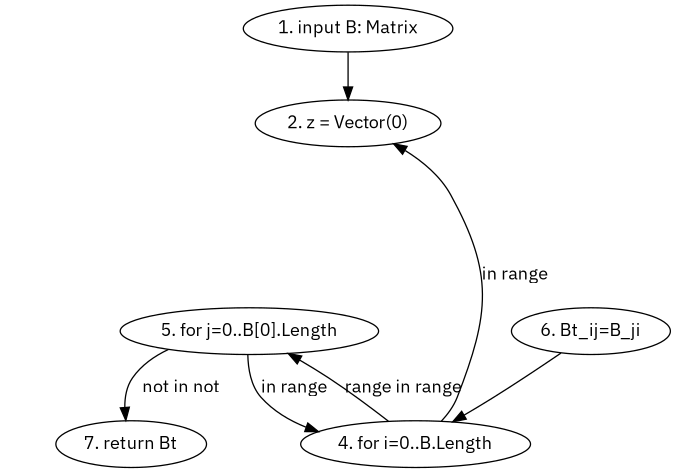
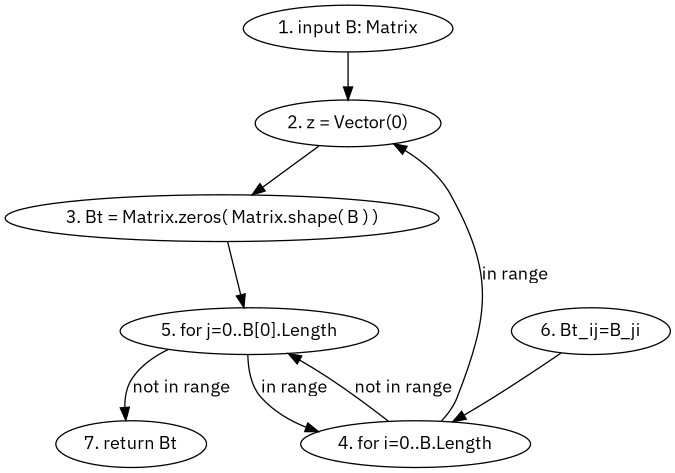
none -> (222, 218)
(182, 388) -> (182, 388)
(404, 388) -> (404, 388)
